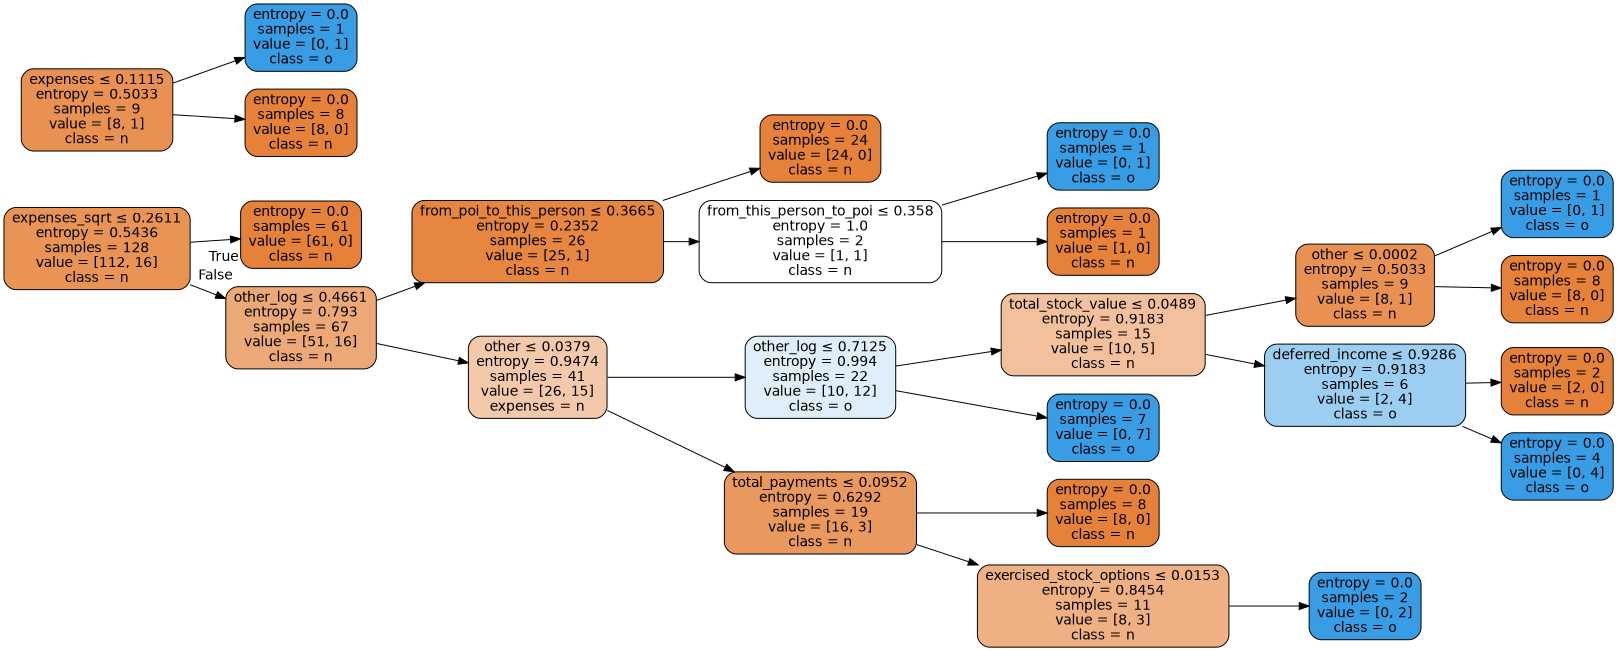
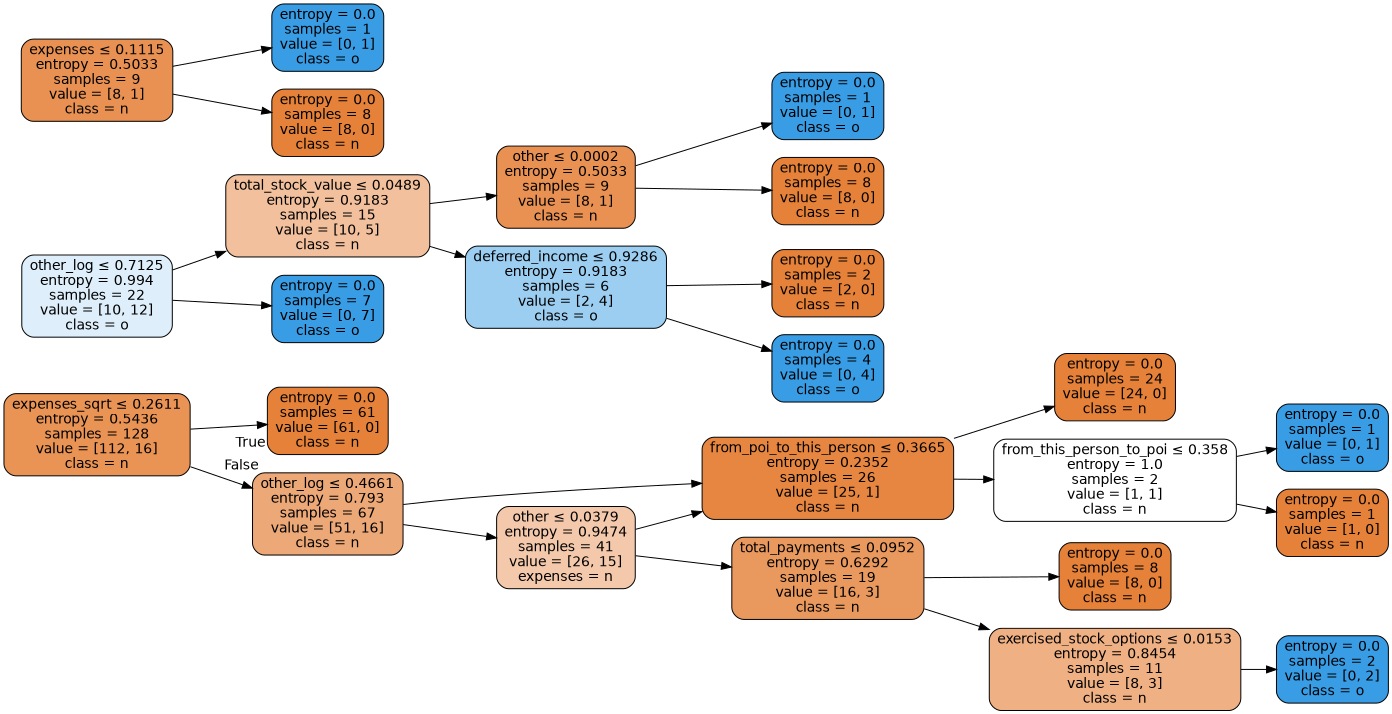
(671, 377) -> (664, 522)
